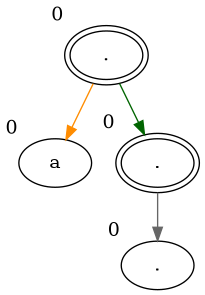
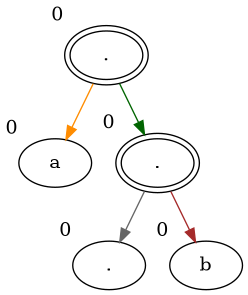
none -> (206, 265)
